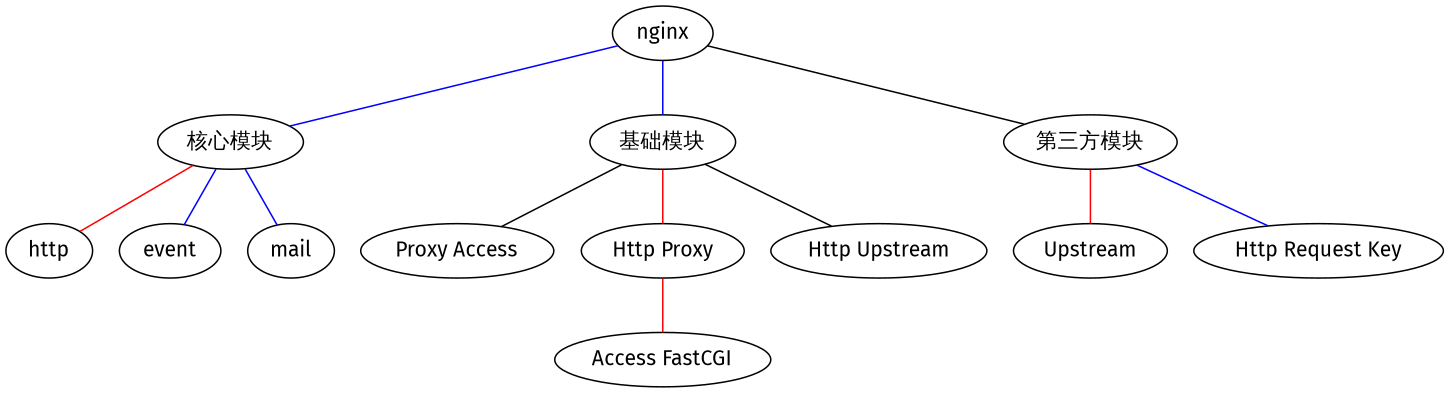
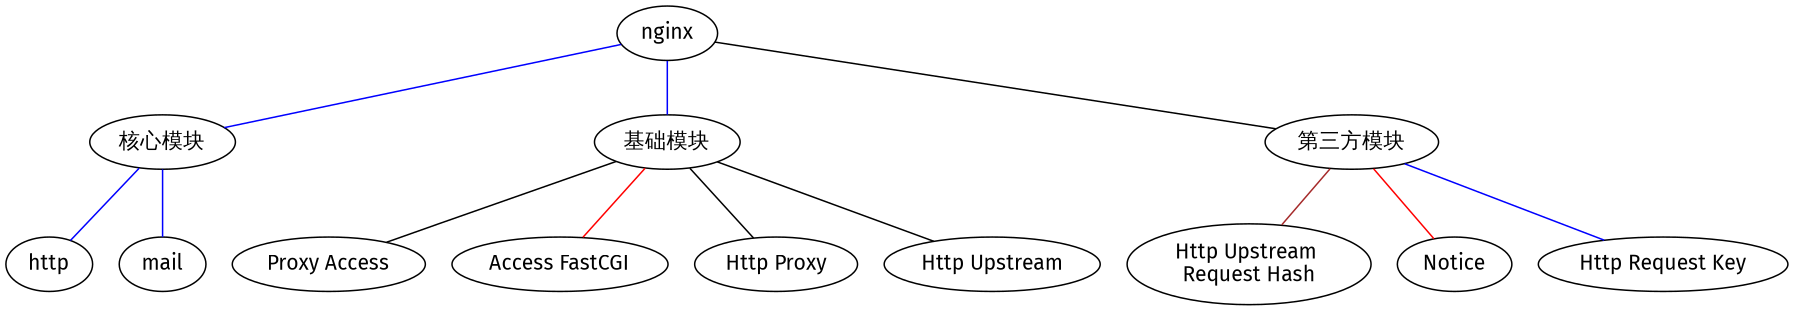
(663, 197) -> (722, 203)
(137, 198) -> (105, 204)
(170, 251) -> none
(1090, 251) -> (1455, 264)
none -> (1249, 264)
(663, 305) -> (614, 203)
